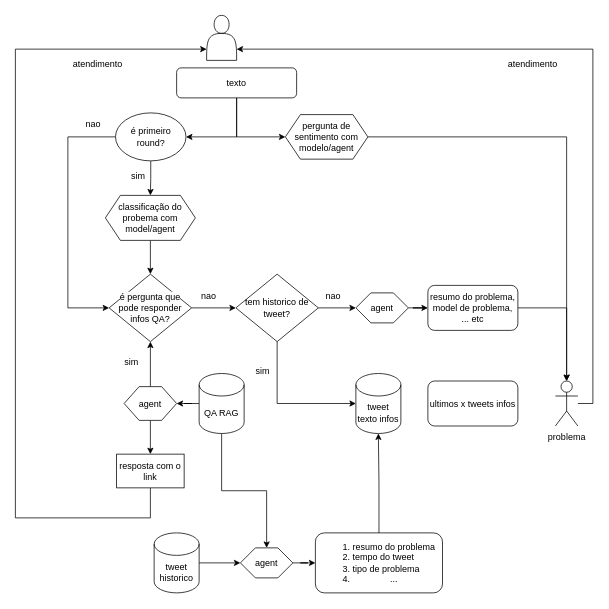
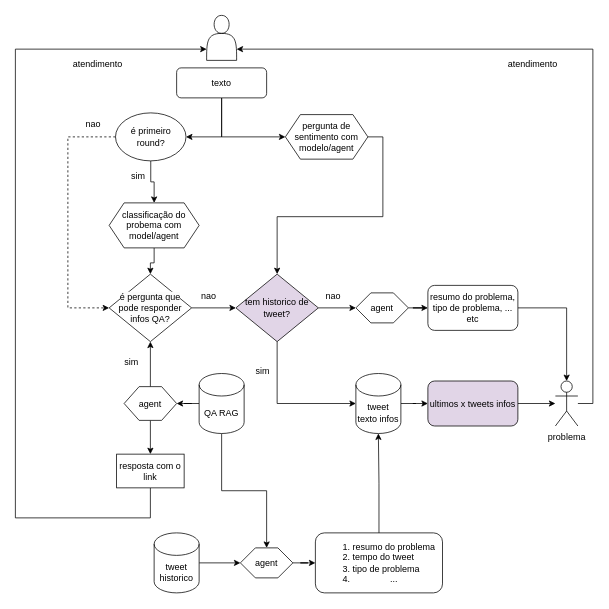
(237, 83) -> (222, 83)
(558, 137) -> (331, 217)
(68, 216) -> (68, 216)
(150, 218) -> (154, 225)
(277, 308) -> (277, 308)
(473, 308) -> (473, 308)
none -> (415, 404)
(473, 404) -> (473, 404)
none -> (534, 404)
